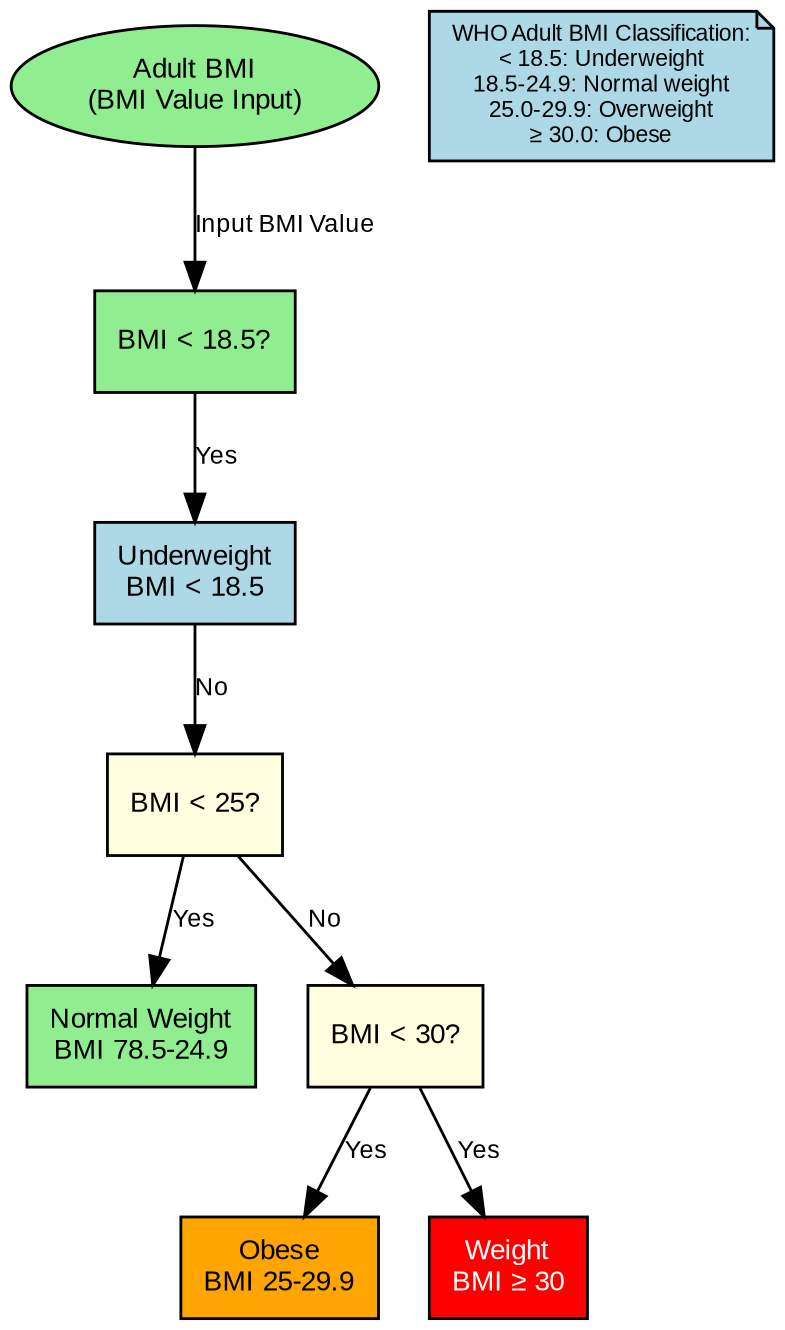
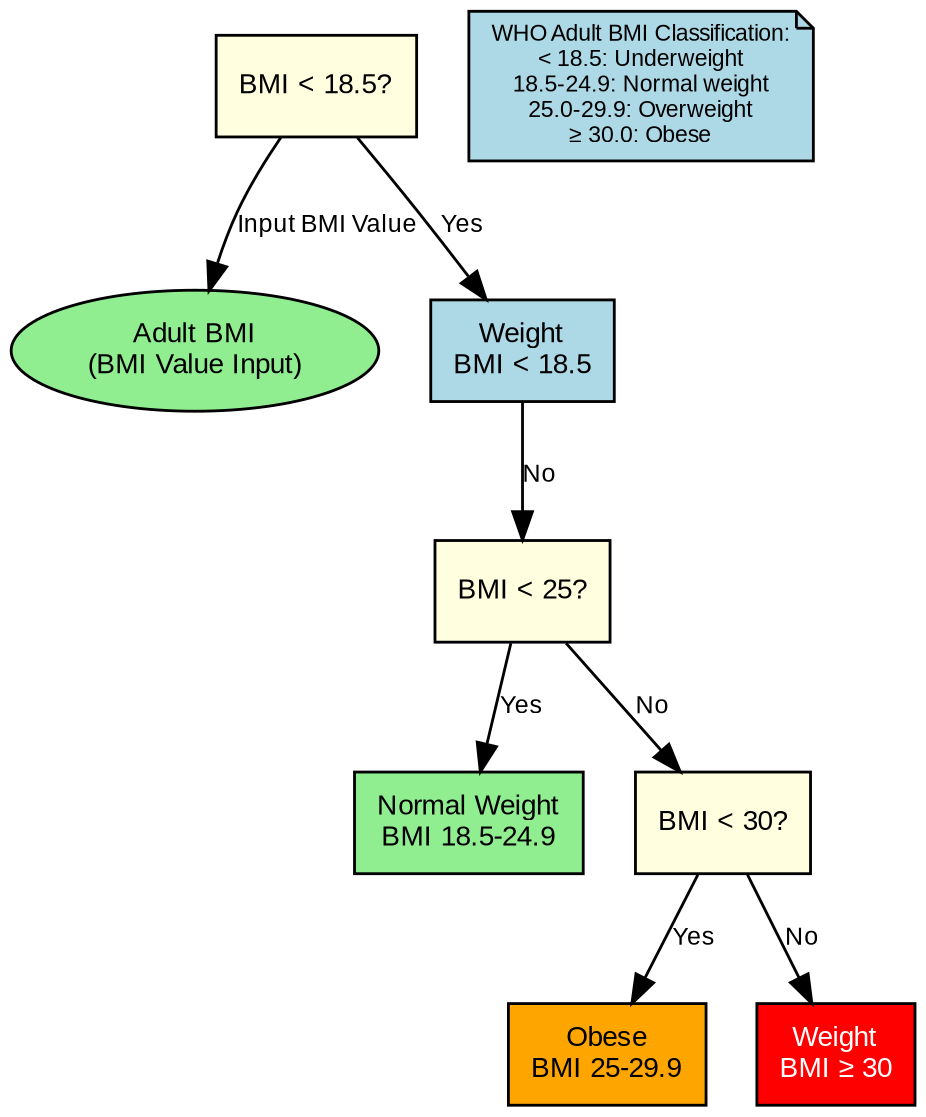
(195, 204) -> (244, 198)
(195, 342) -> (316, 86)
(195, 573) -> (523, 351)
(141, 1036) -> (469, 823)
(480, 1152) -> (803, 939)
